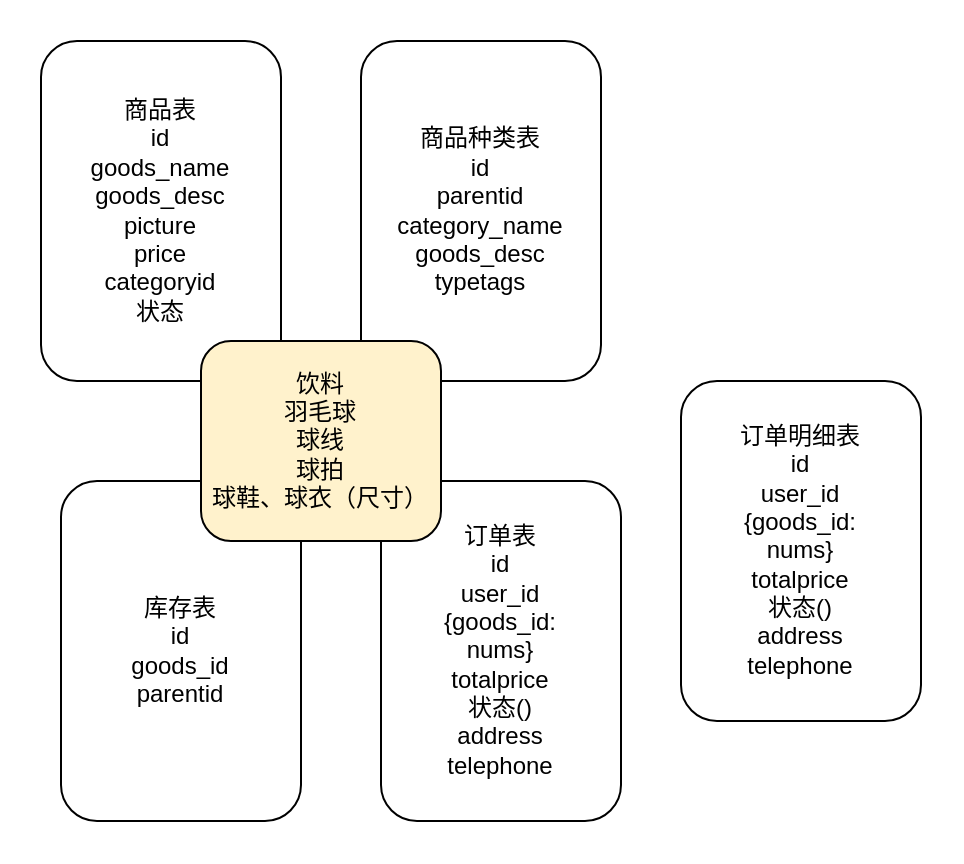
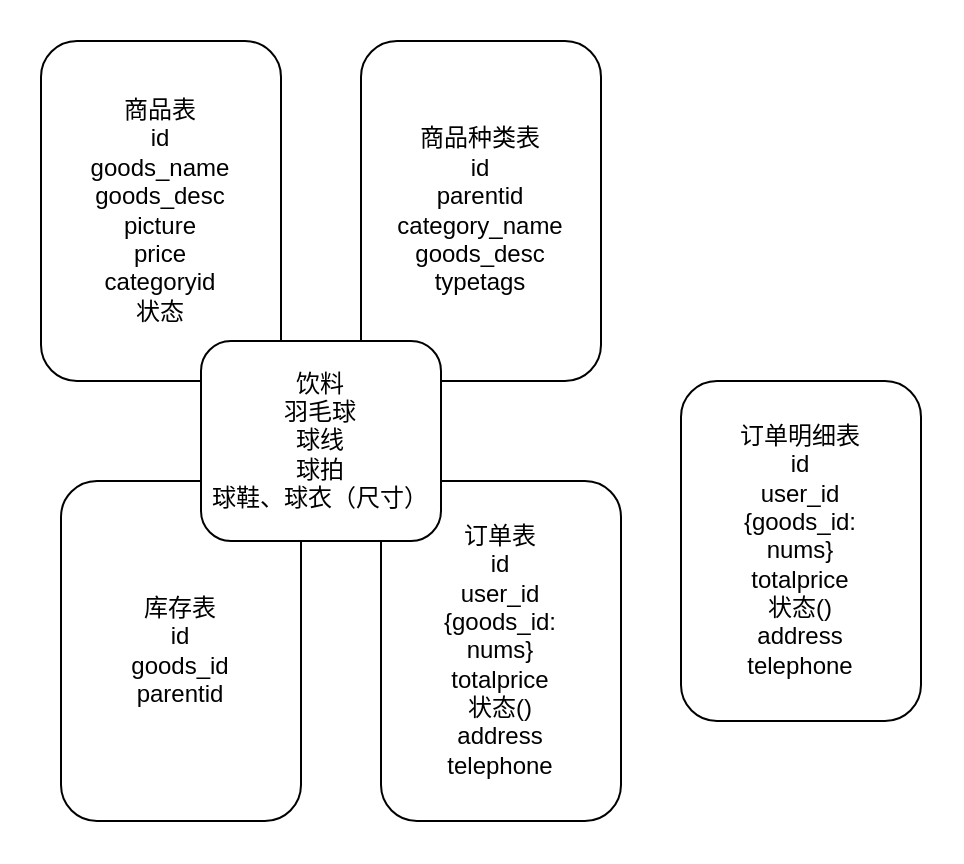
(321, 441) -> (321, 441)
